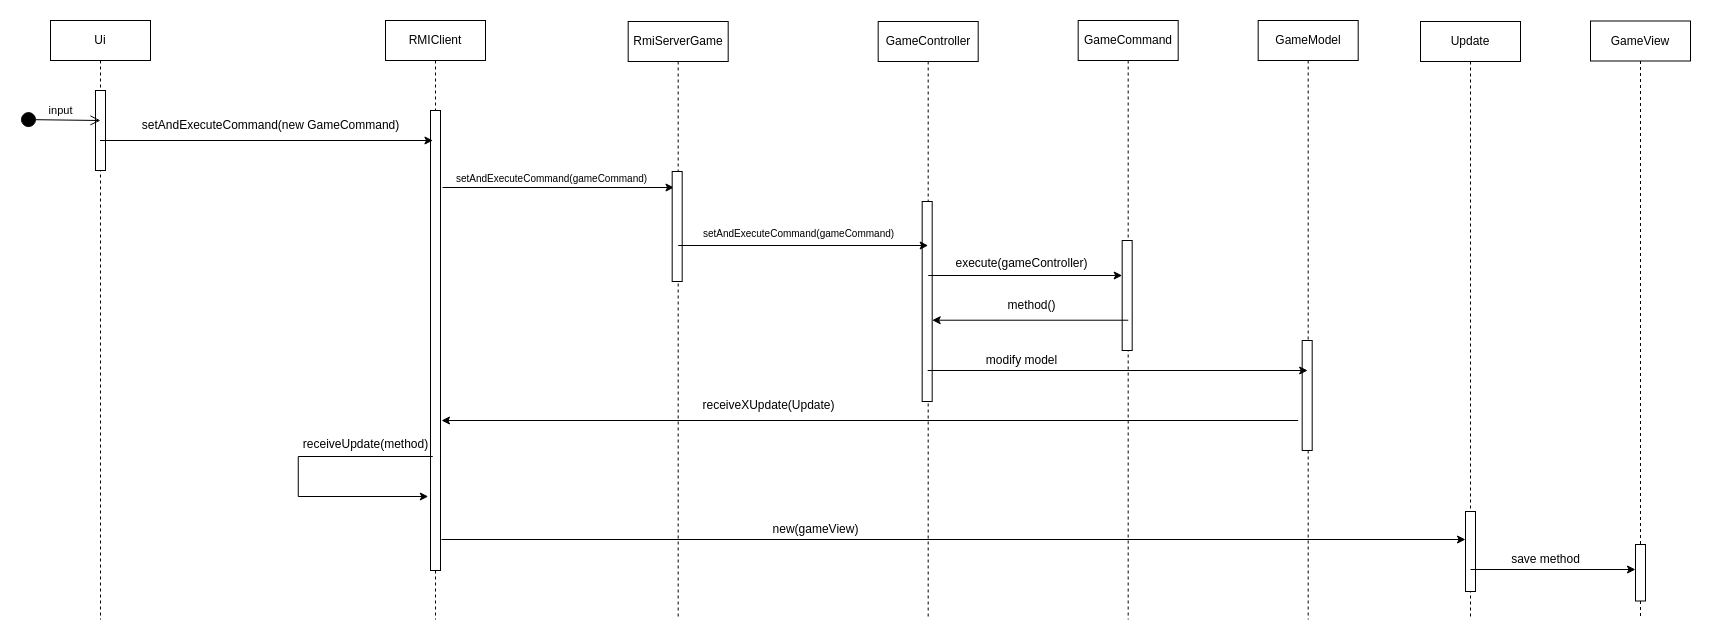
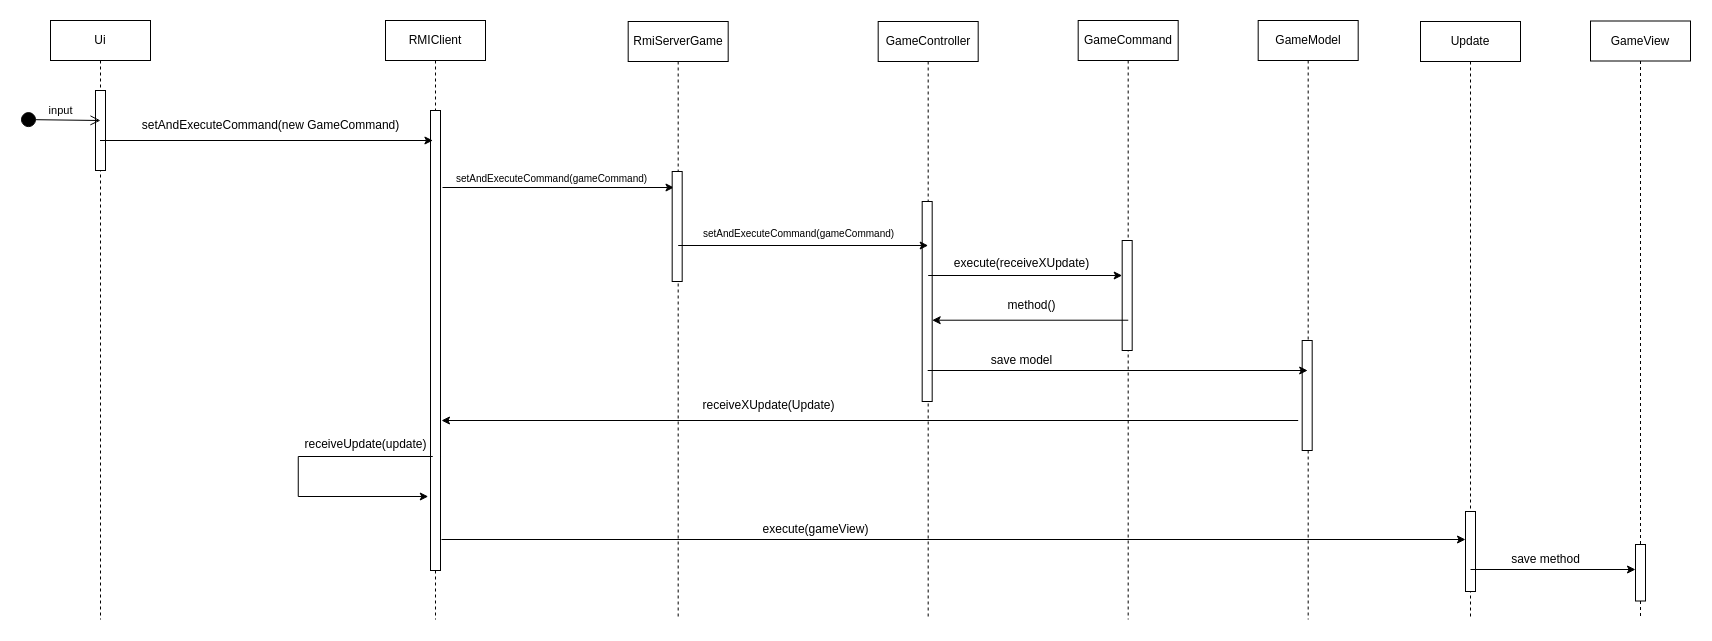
(1022, 264) -> (1022, 264)
(1022, 361) -> (1022, 361)
(366, 445) -> (366, 445)
(816, 530) -> (816, 530)
